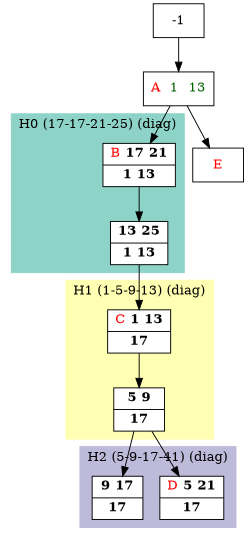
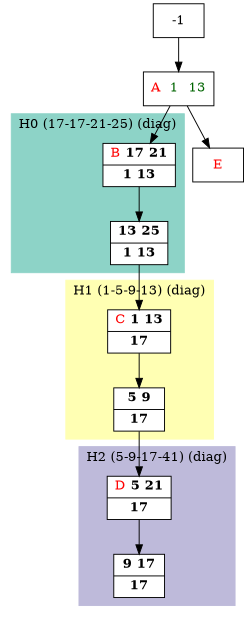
(129, 453) -> (139, 532)
